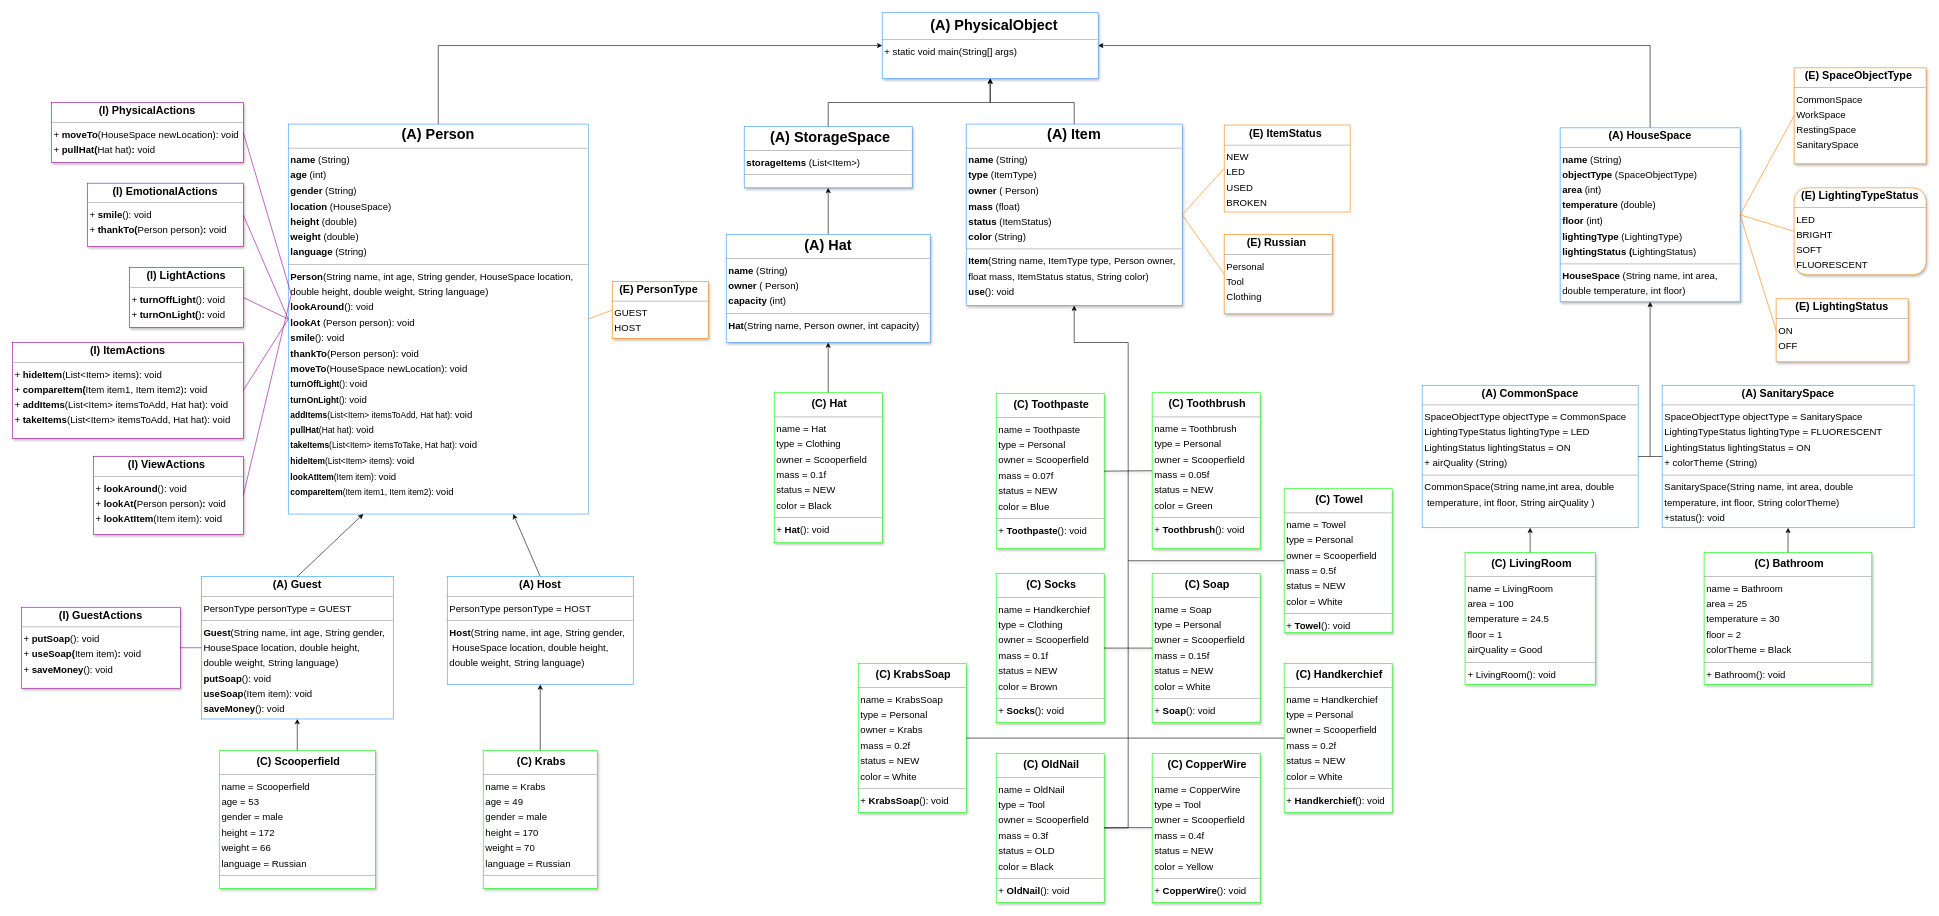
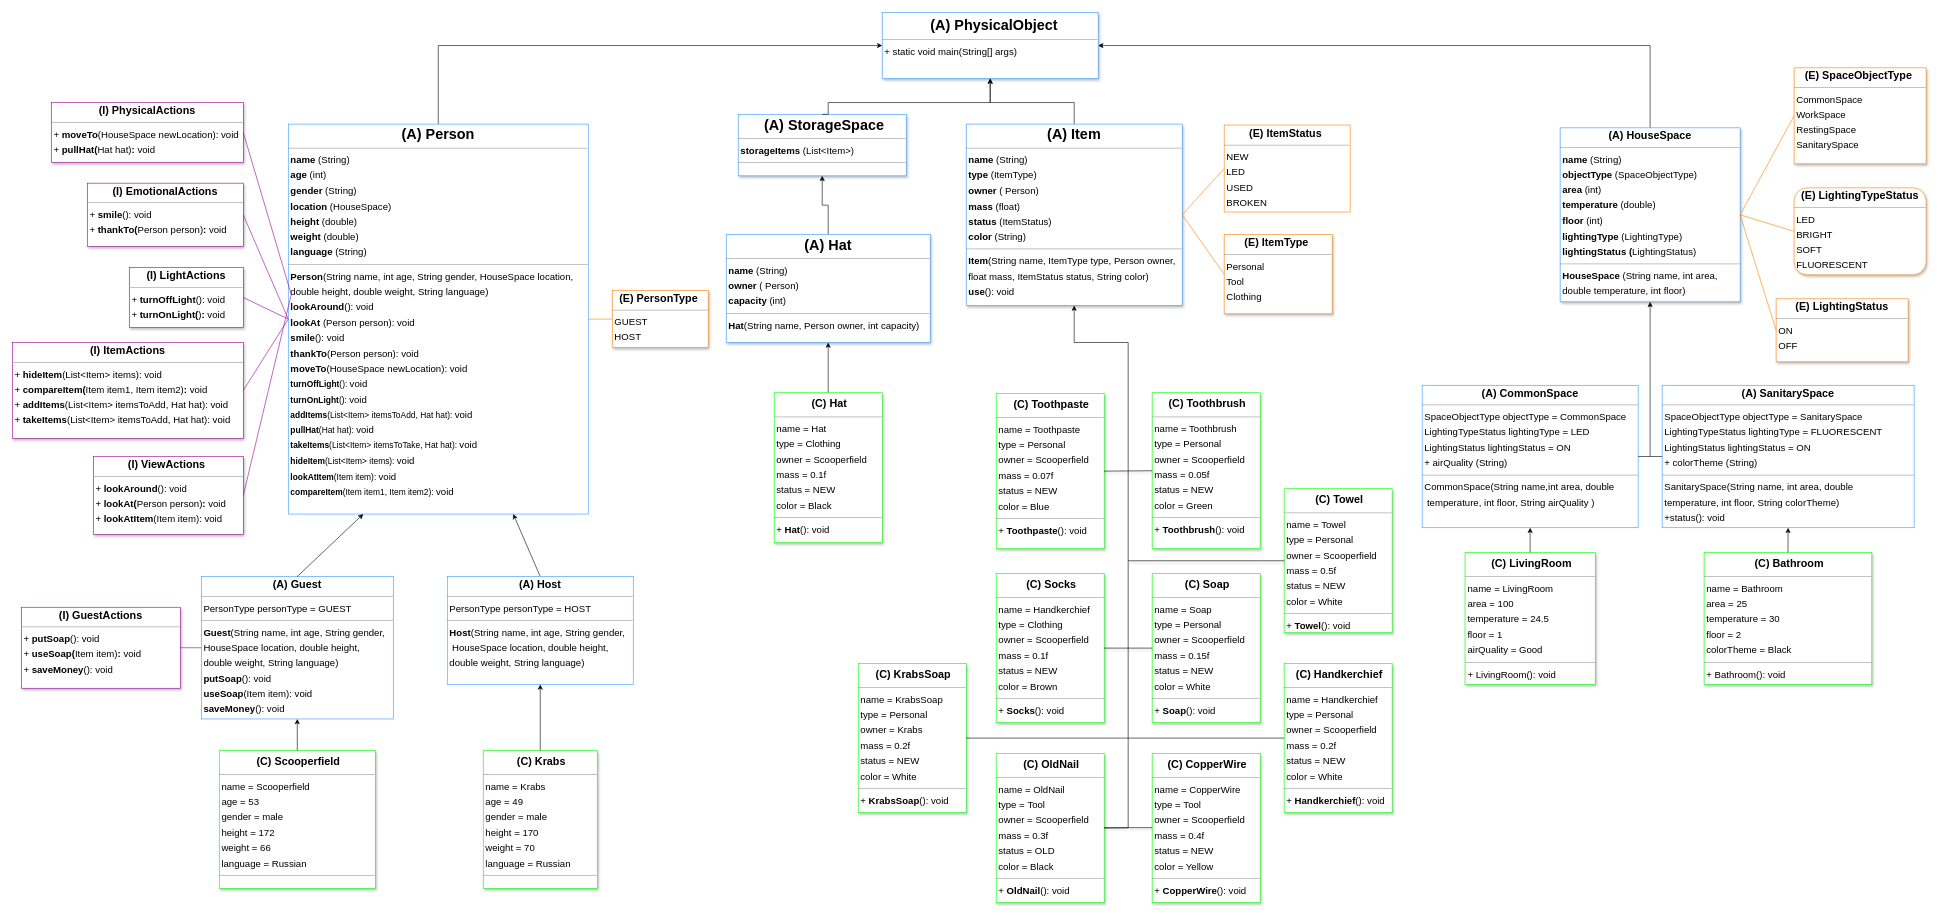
(828, 157) -> (822, 145)
(1249, 254) -> (1253, 254)
(660, 310) -> (660, 319)
